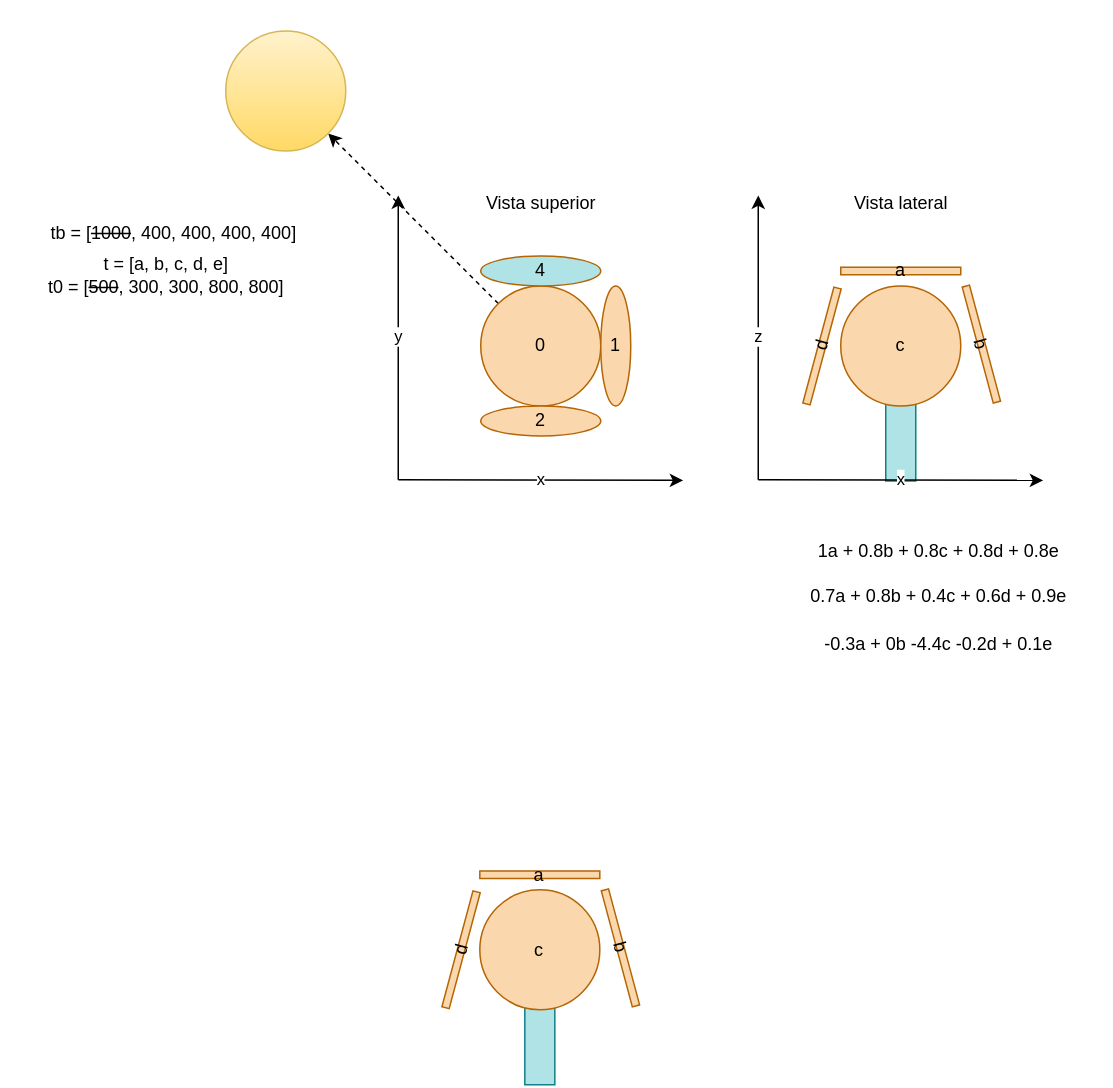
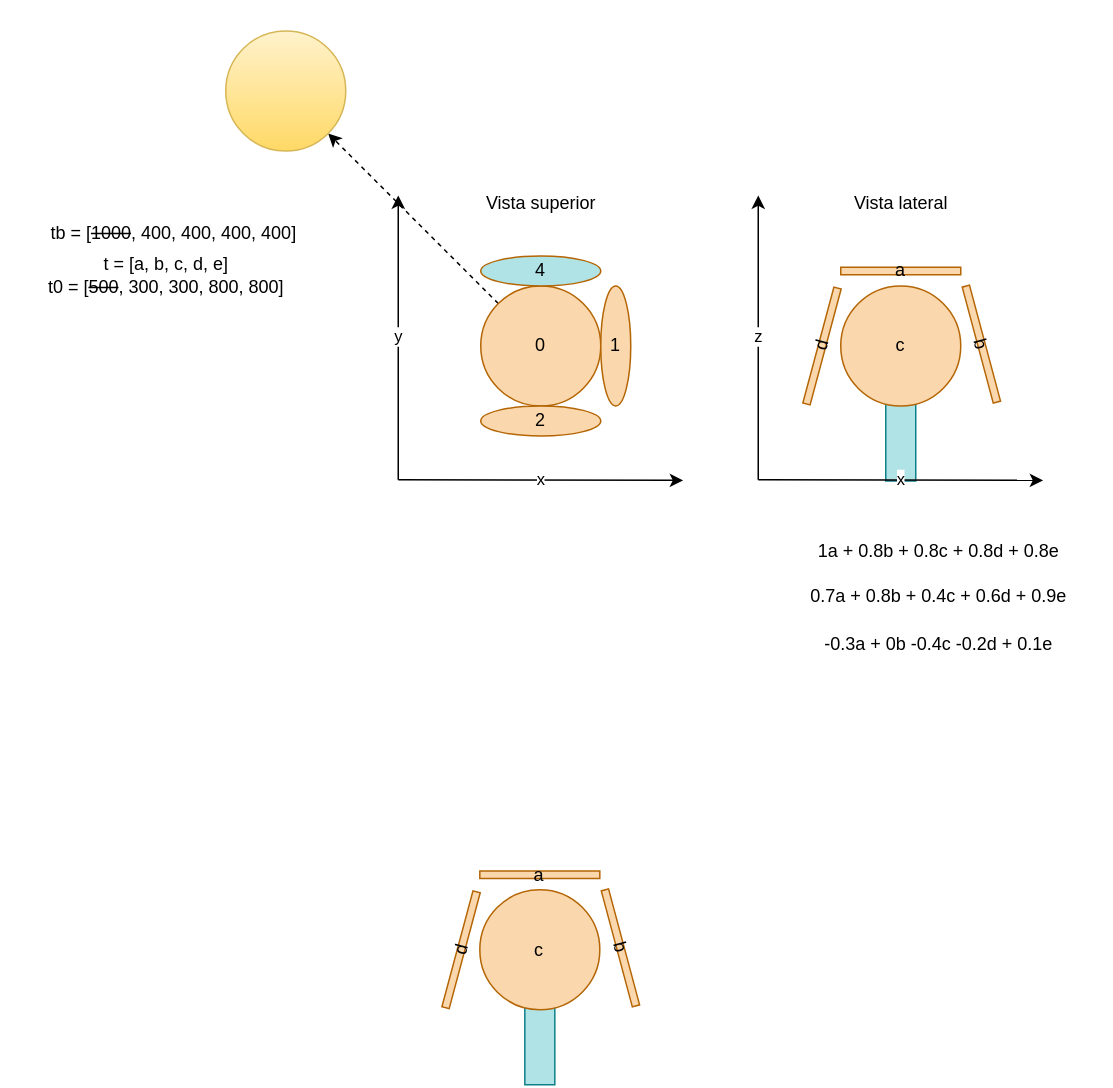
(939, 644) -> (939, 644)
